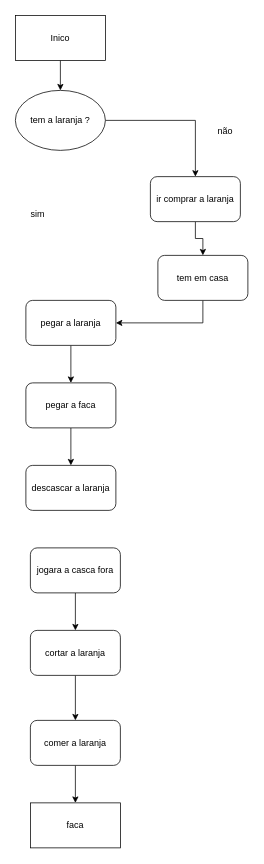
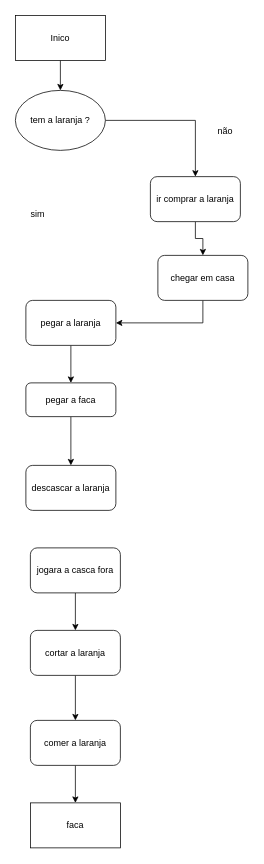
(203, 278) -> (203, 278)
(71, 405) -> (71, 400)
